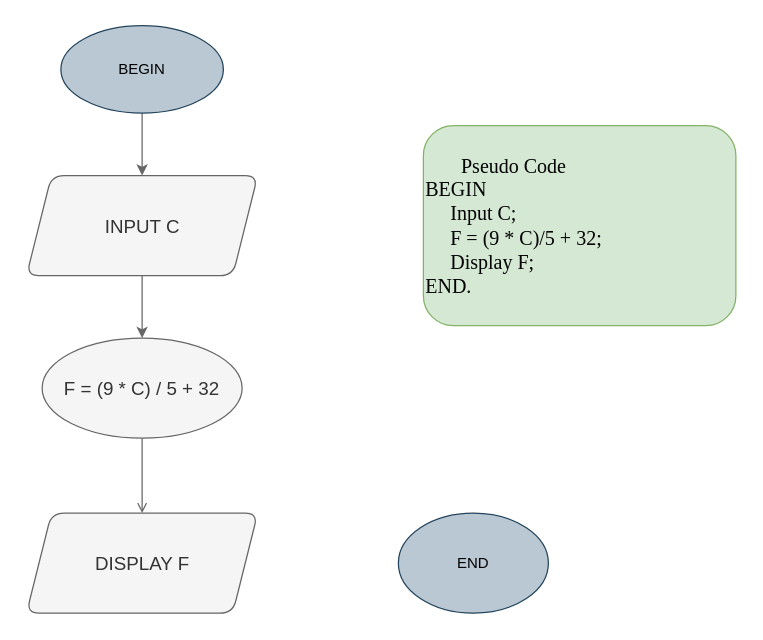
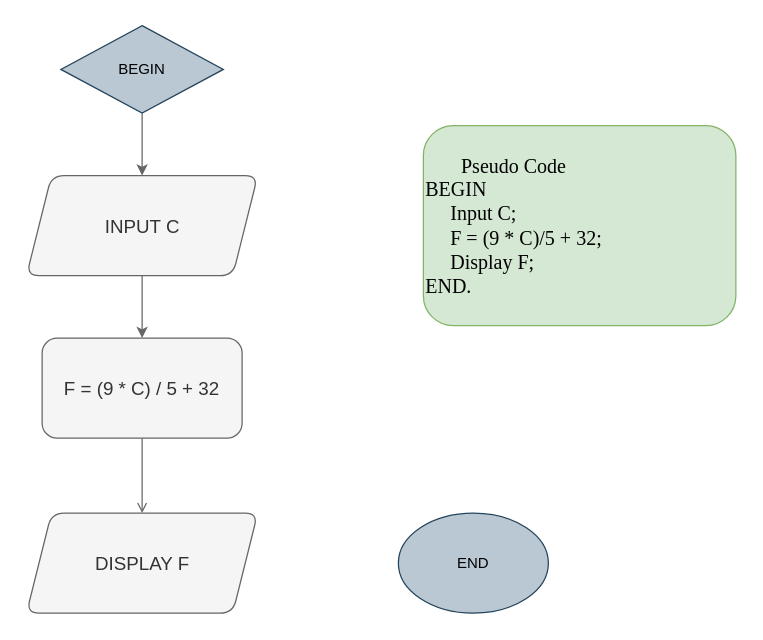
(142, 69) -> (142, 69)
(142, 388) -> (142, 388)
